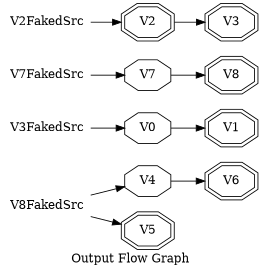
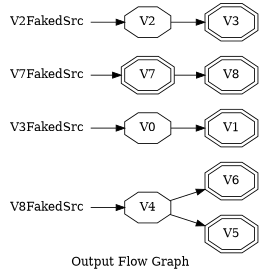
(148, 22) -> (148, 22)
(148, 75) -> (148, 75)
(102, 219) -> (183, 219)
